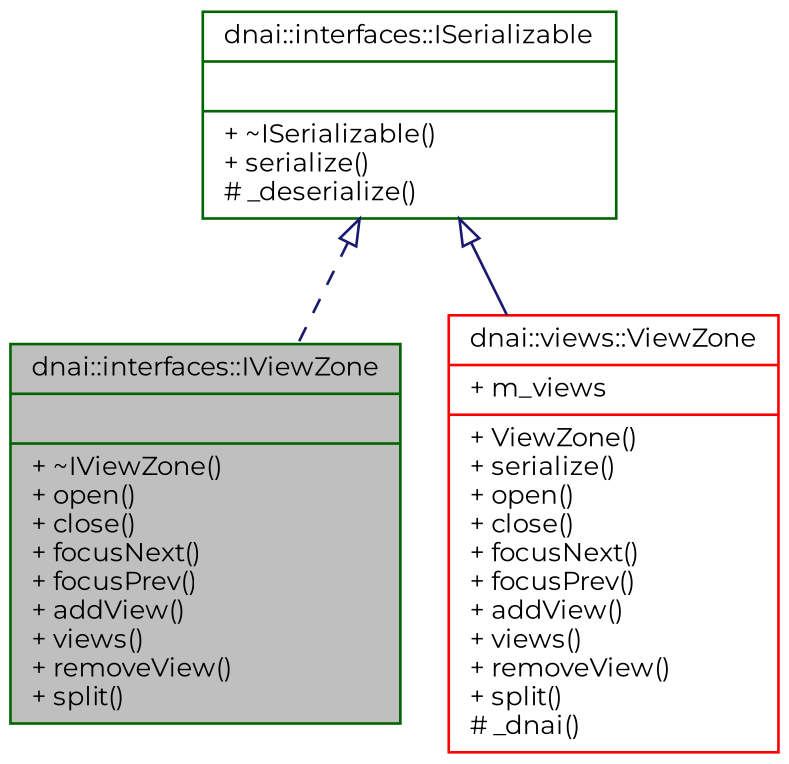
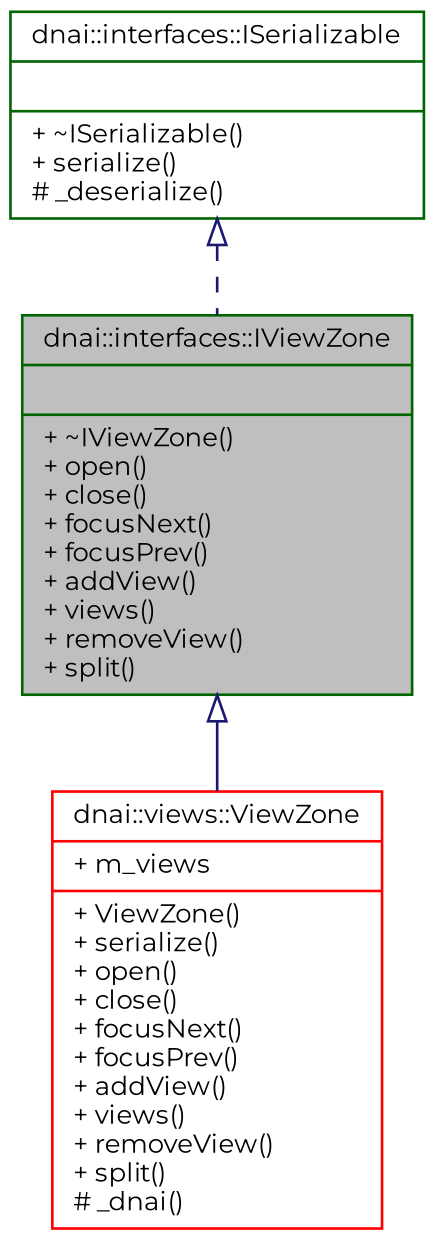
(489, 279) -> (217, 756)
